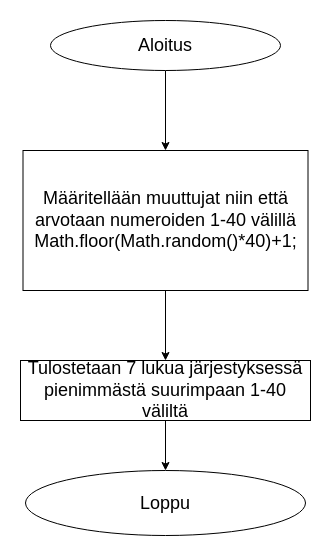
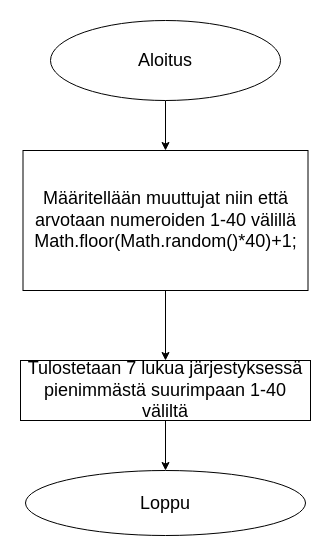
(166, 46) -> (166, 61)
